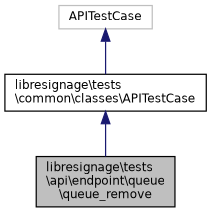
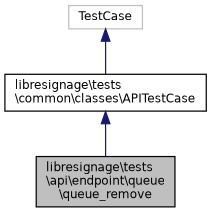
(106, 17) -> (106, 17)
